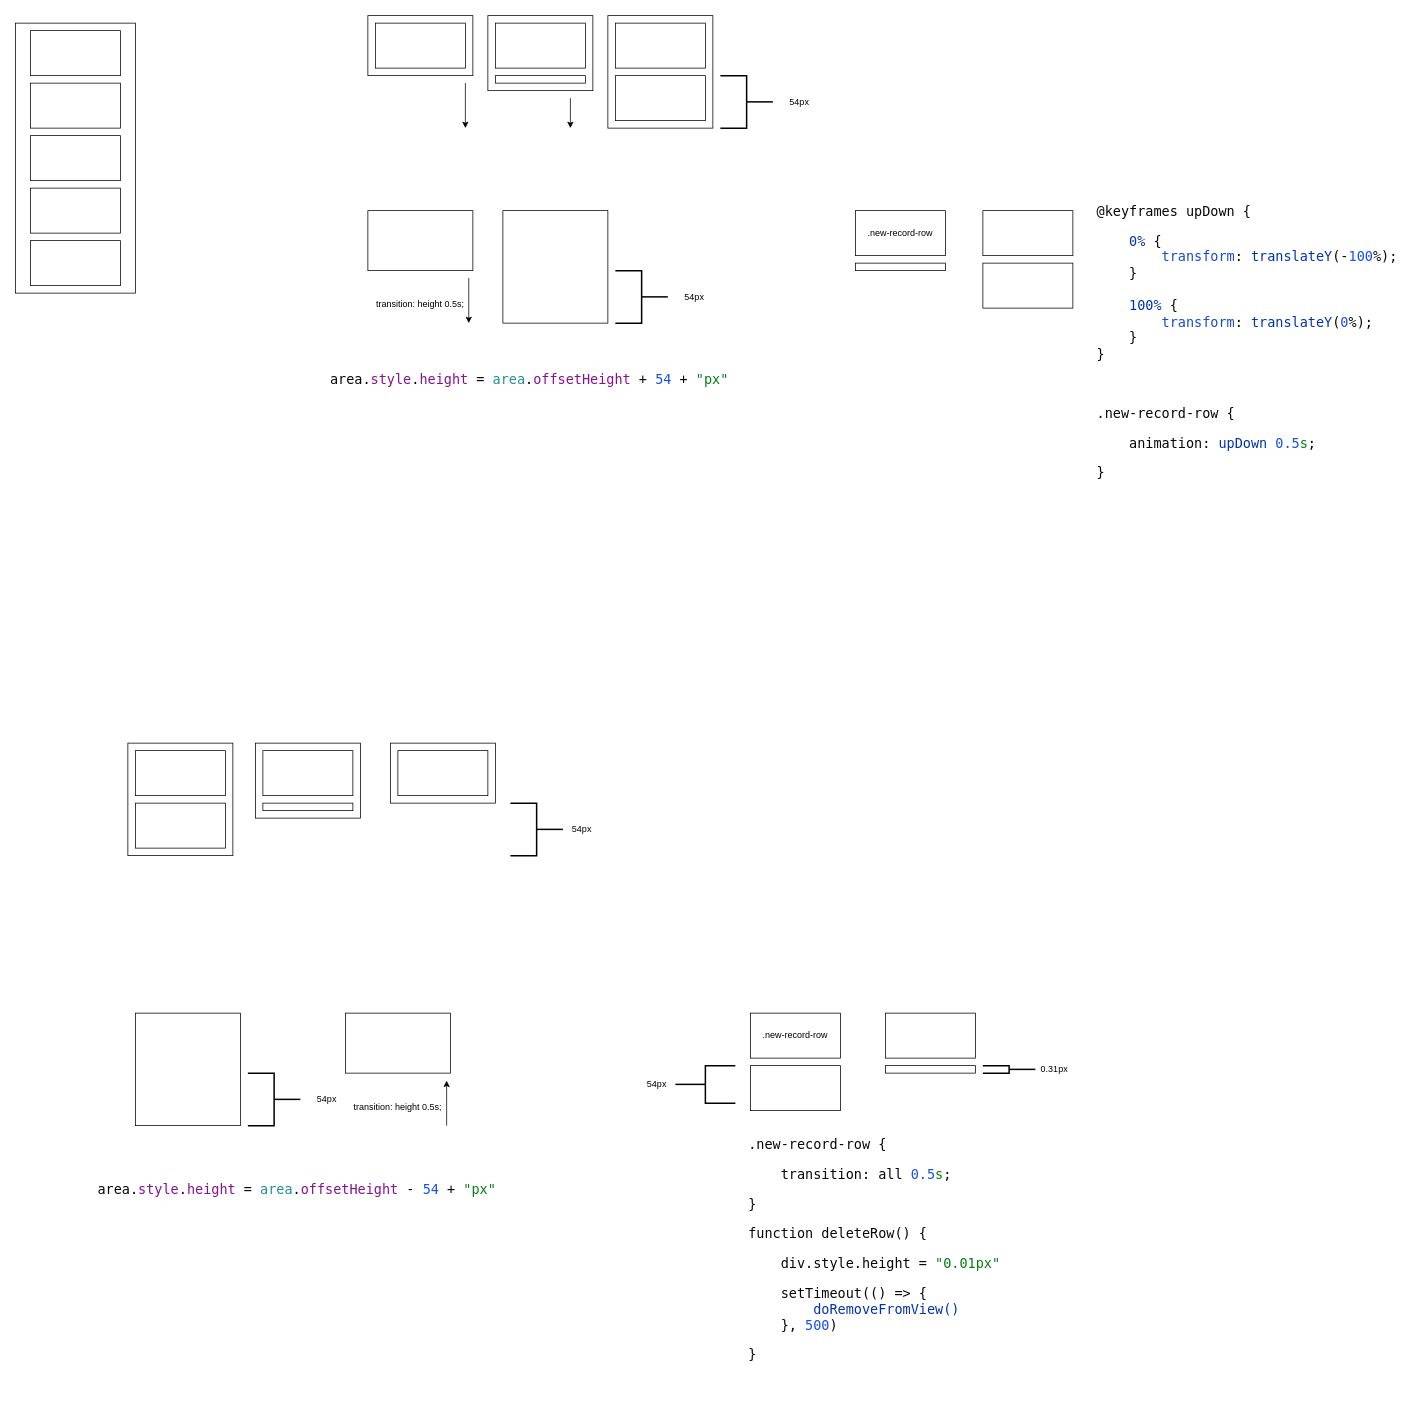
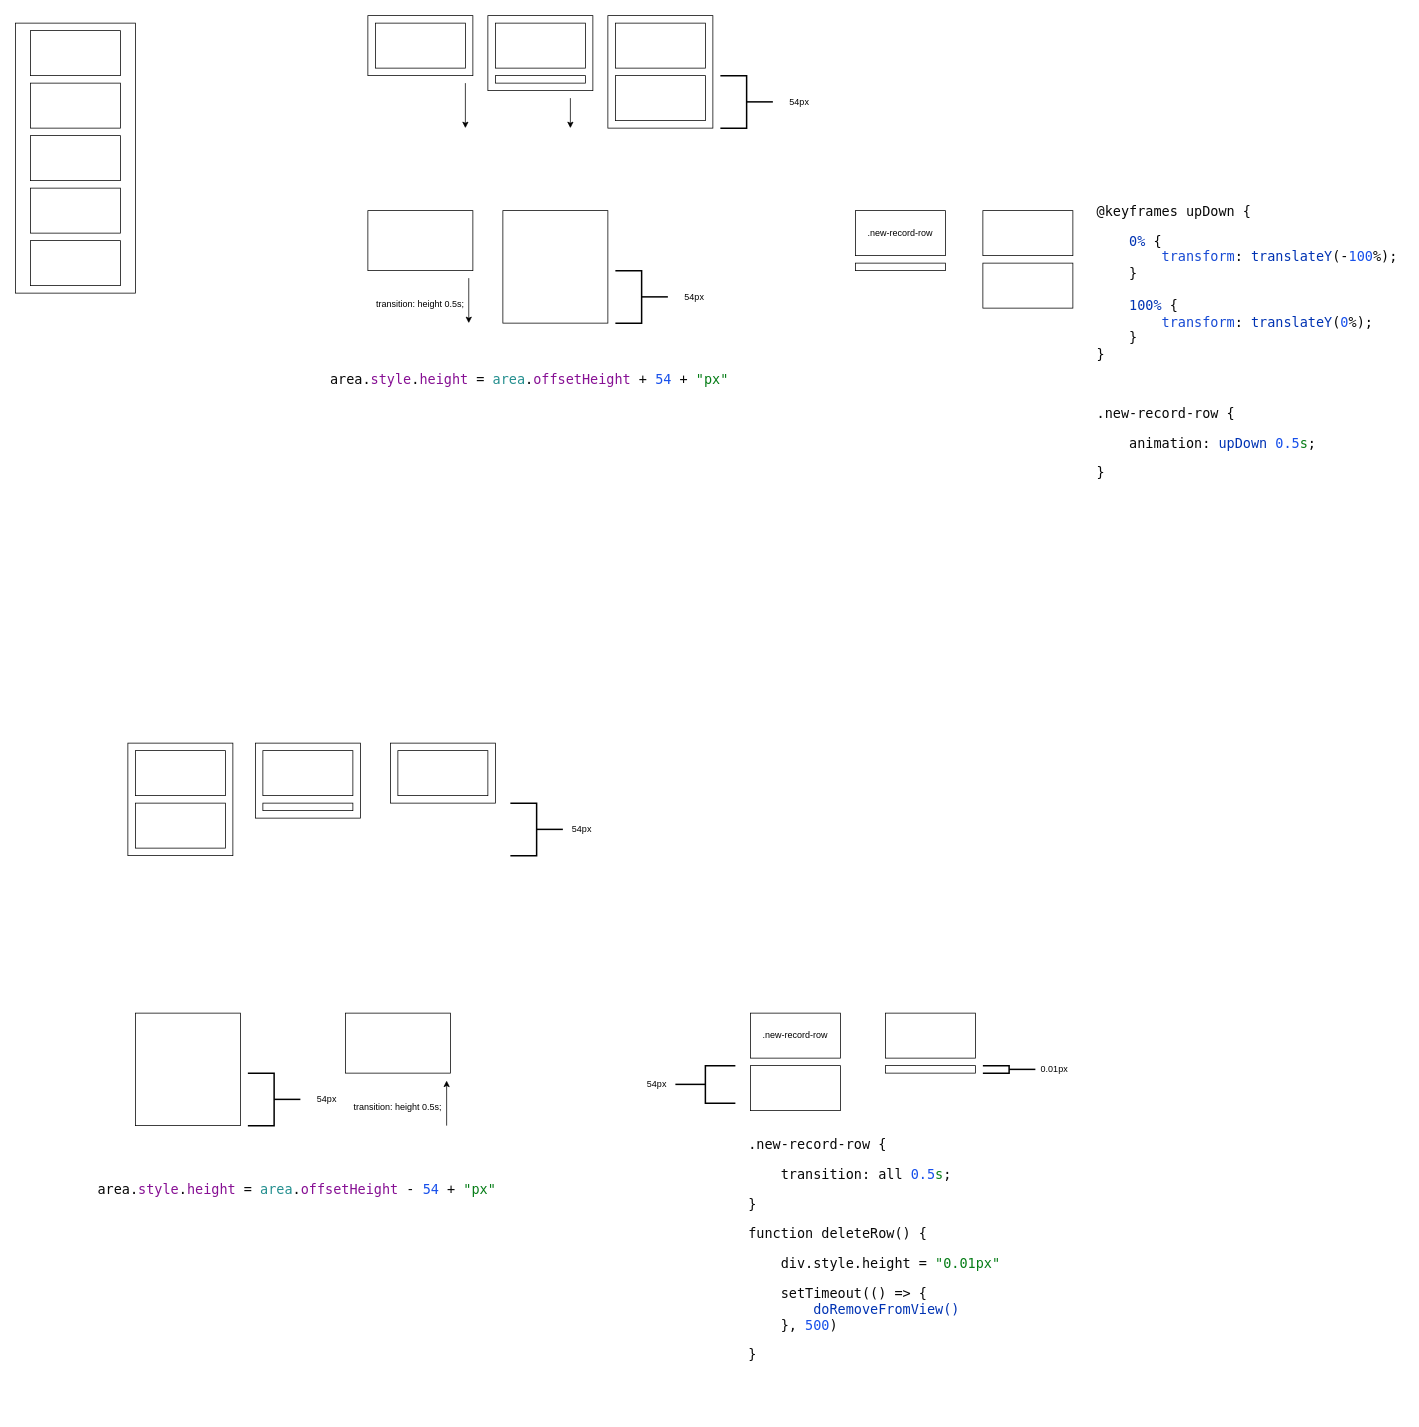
(1055, 1069) -> (1055, 1069)
